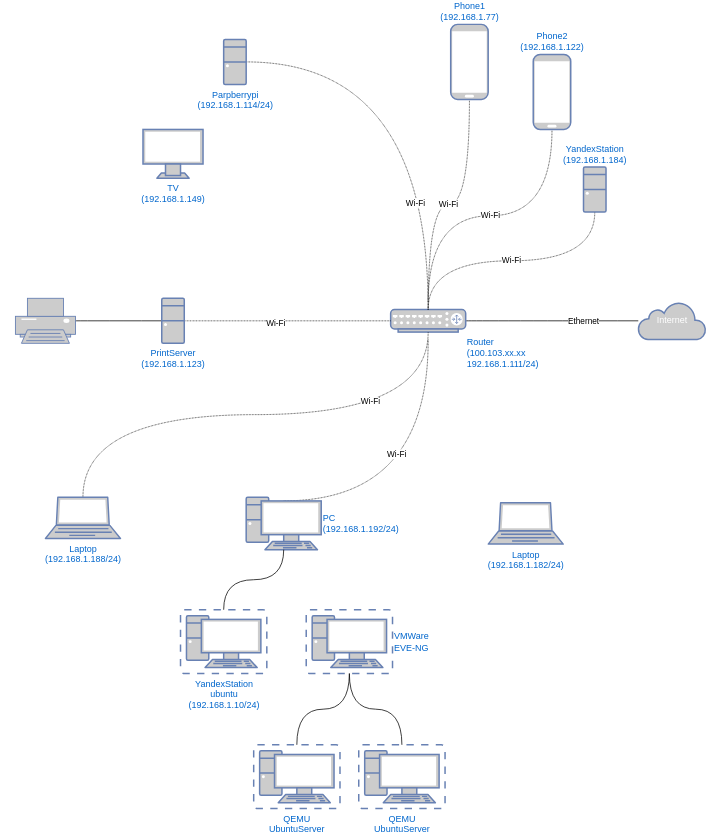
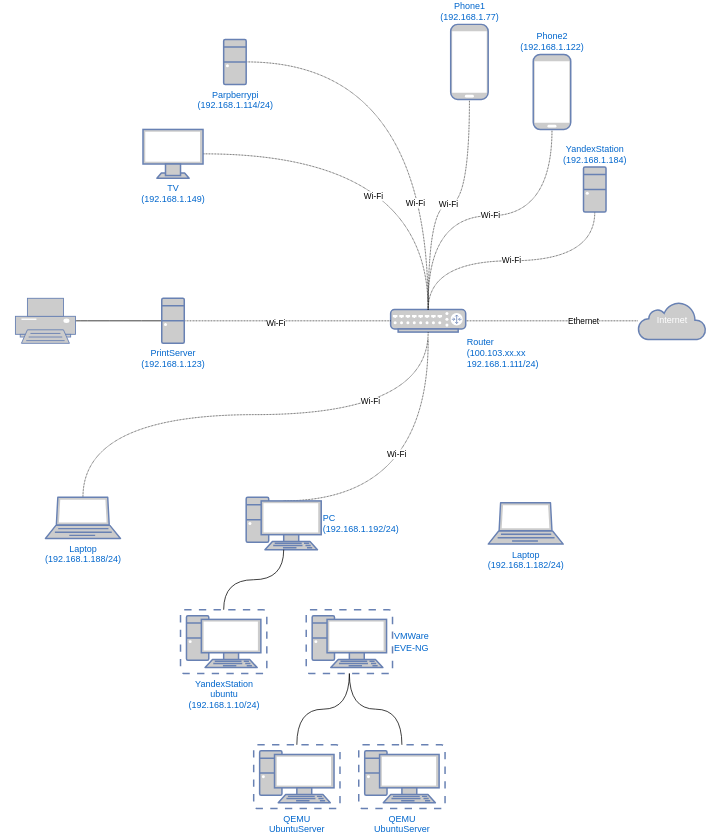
none -> (374, 195)
(518, 321) -> (518, 321)
